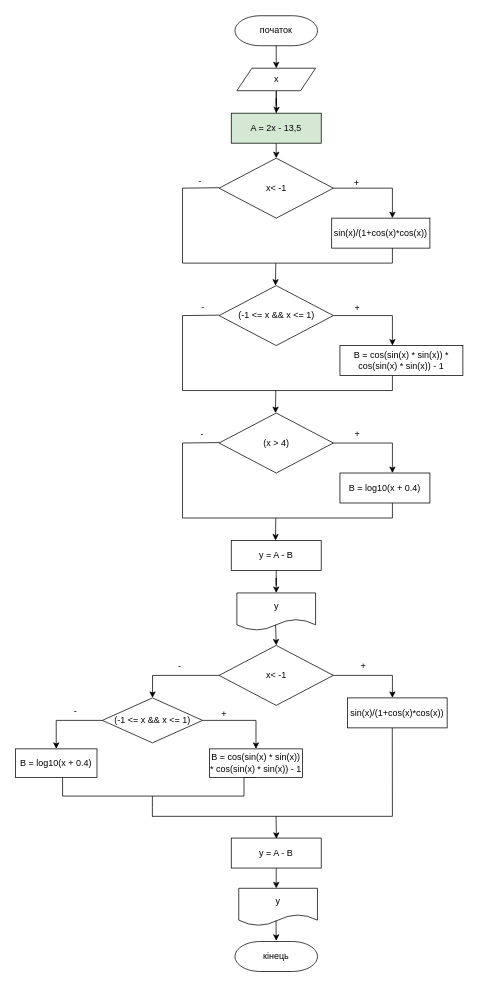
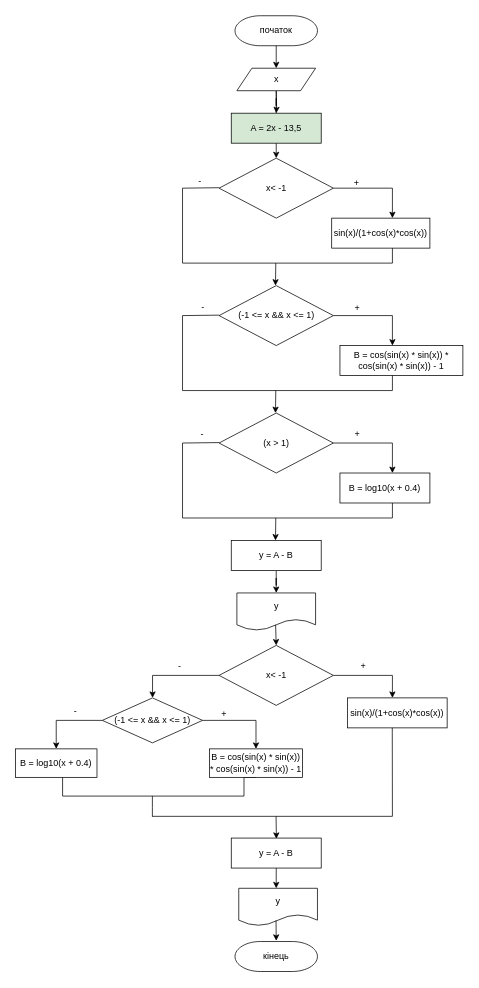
(277, 443) -> (277, 443)
